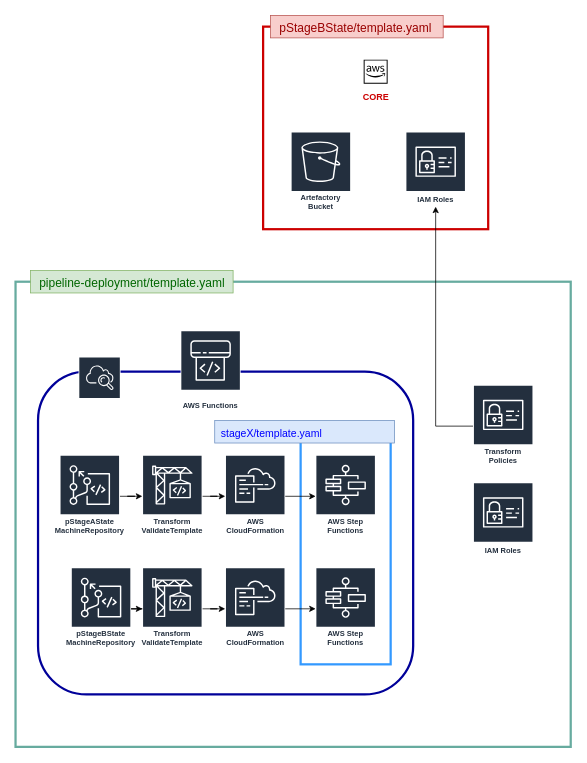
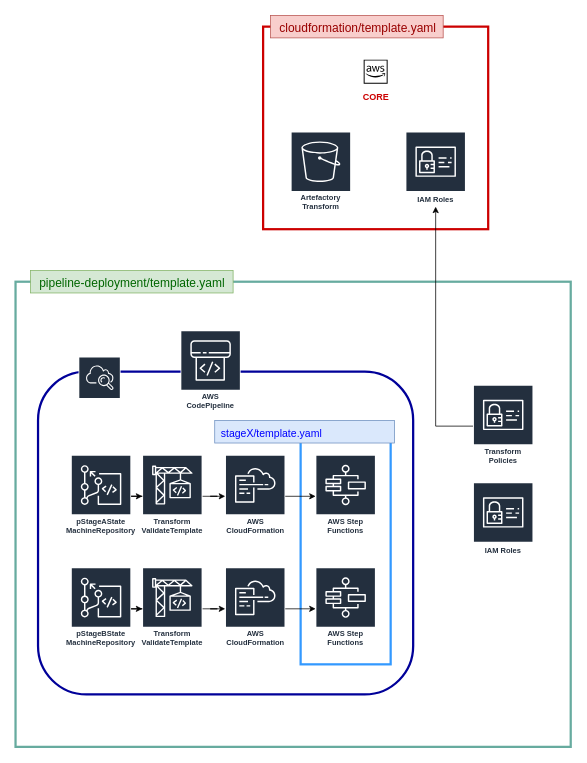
(362, 29) -> (366, 29)
(321, 202) -> (321, 202)
(210, 405) -> (210, 401)
(90, 496) -> (101, 496)
